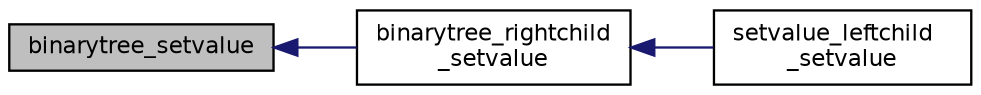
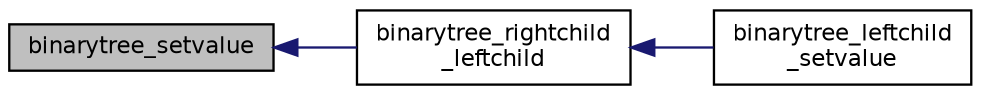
(494, 48) -> (494, 48)
(843, 48) -> (843, 48)
